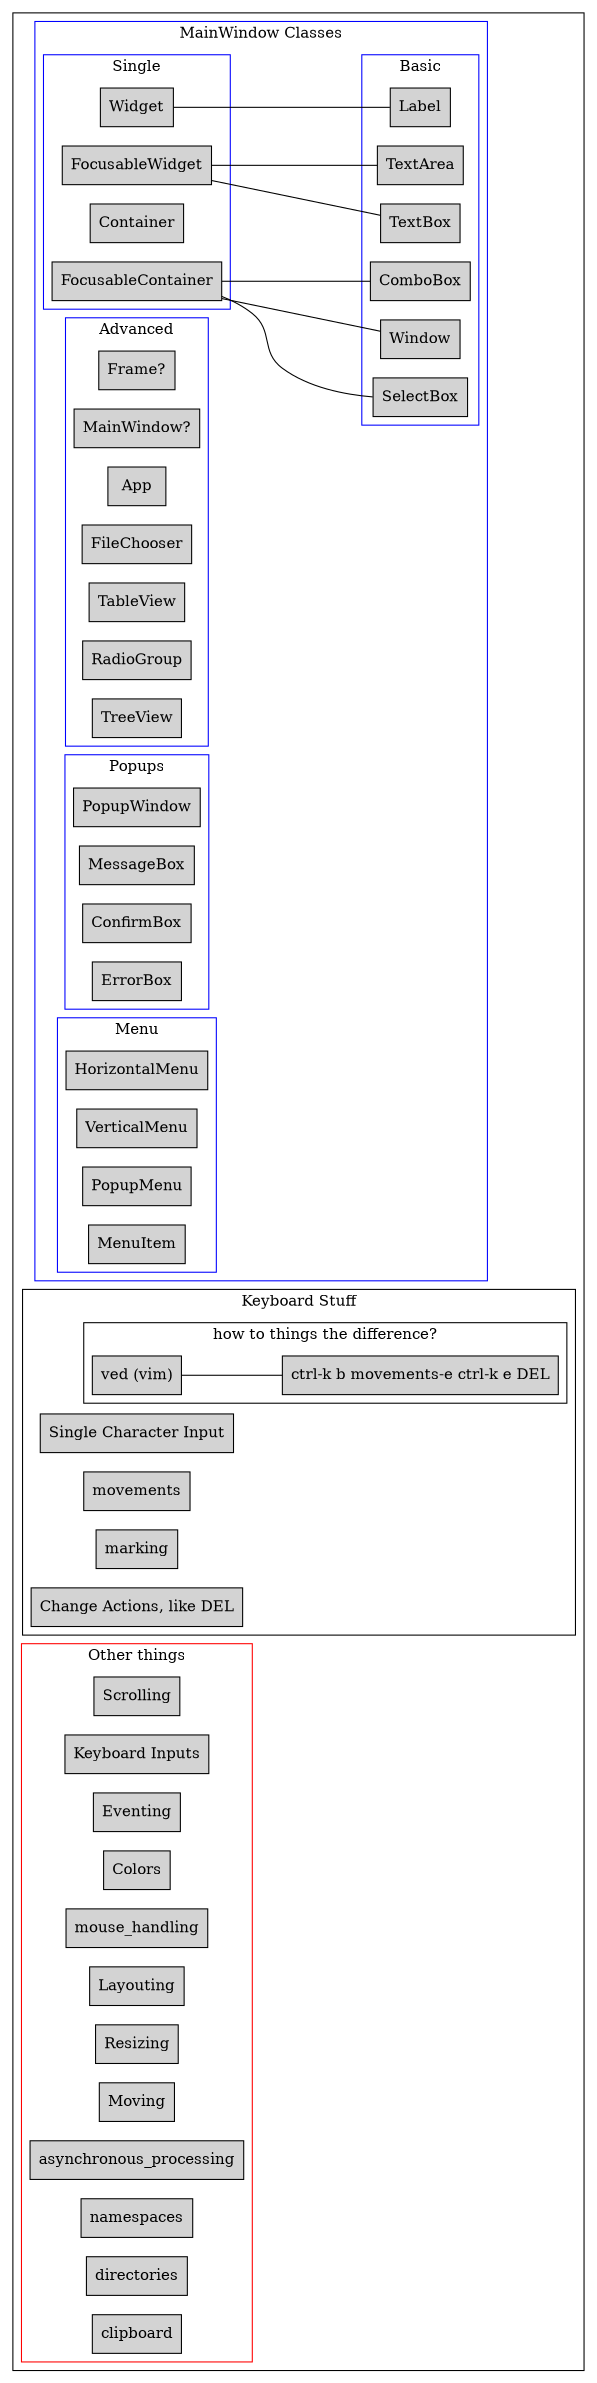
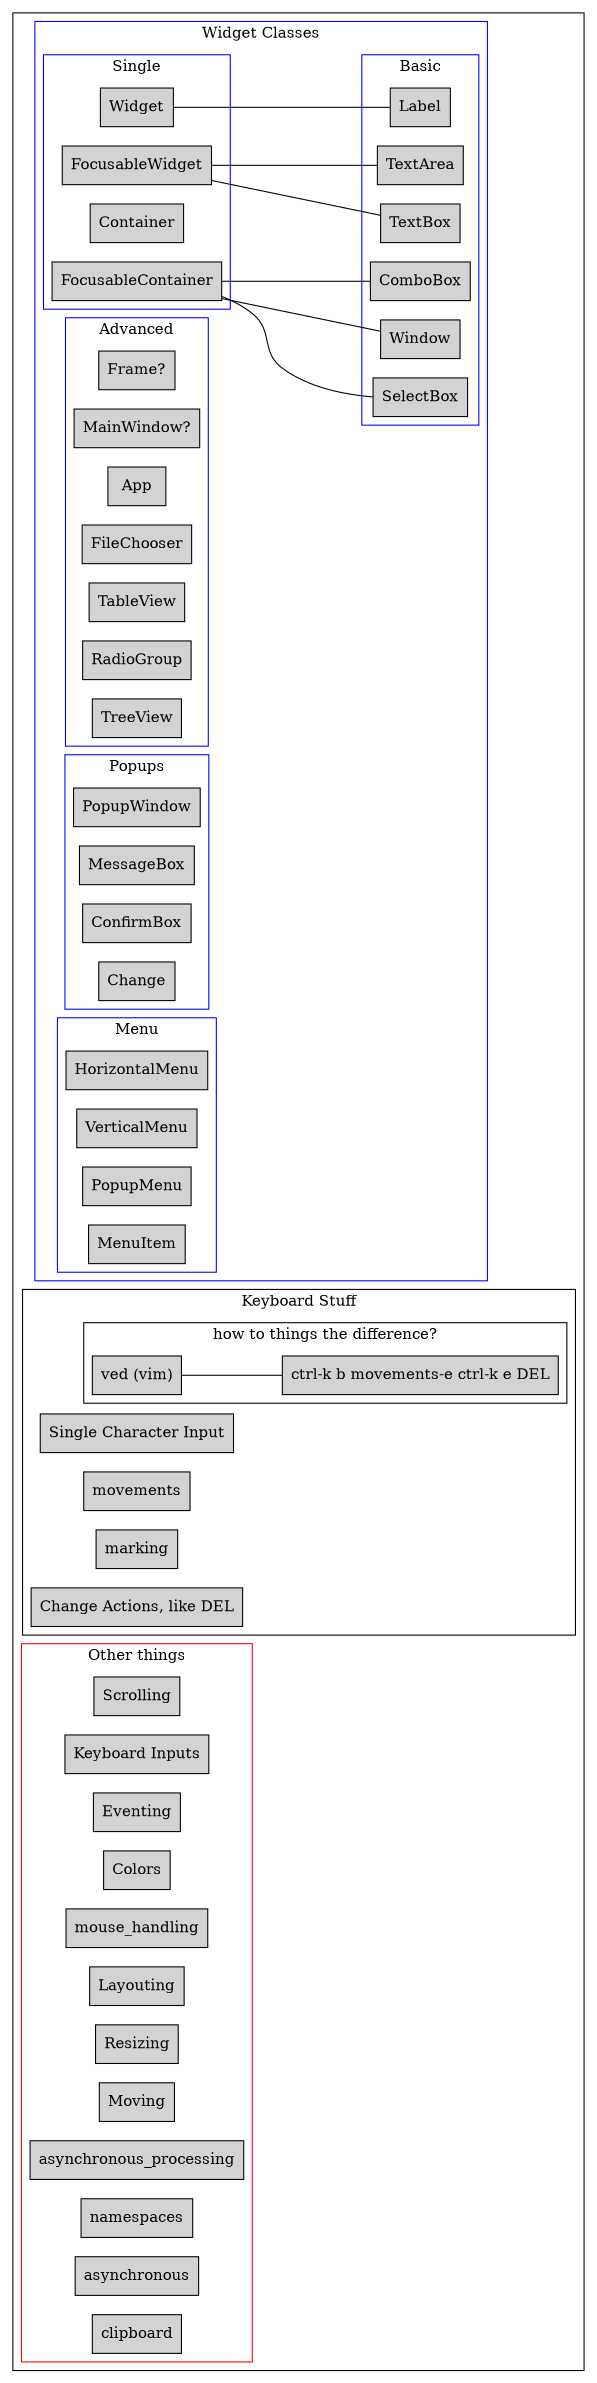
(261, 34) -> (261, 34)
(137, 981) -> (137, 981)
(137, 2276) -> (137, 2276)
